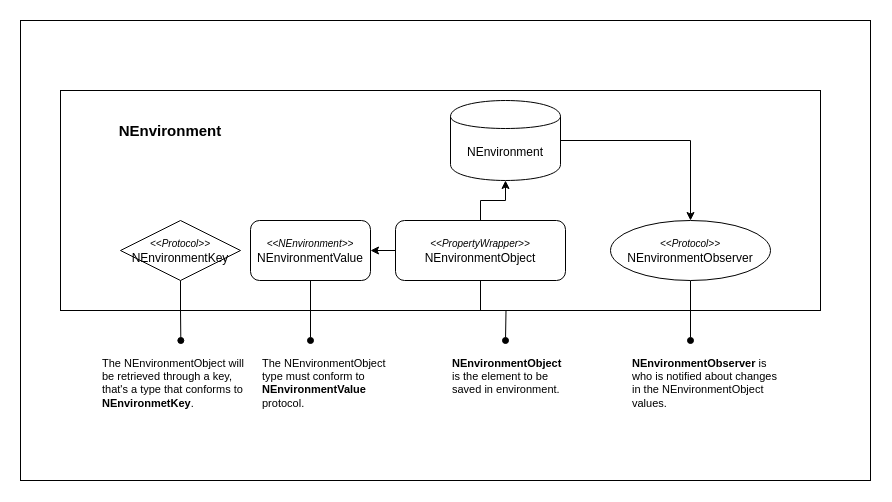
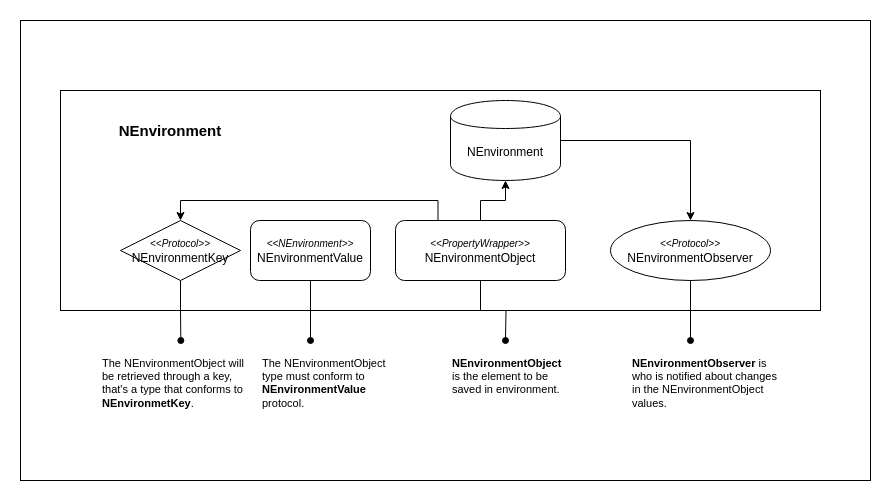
none -> (313, 201)
(380, 251) -> none
